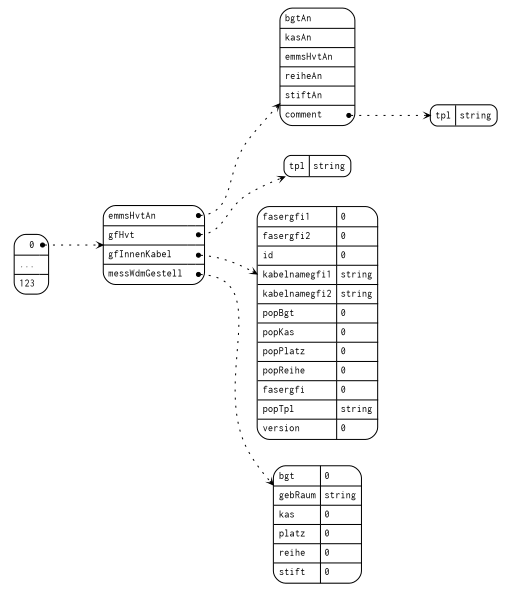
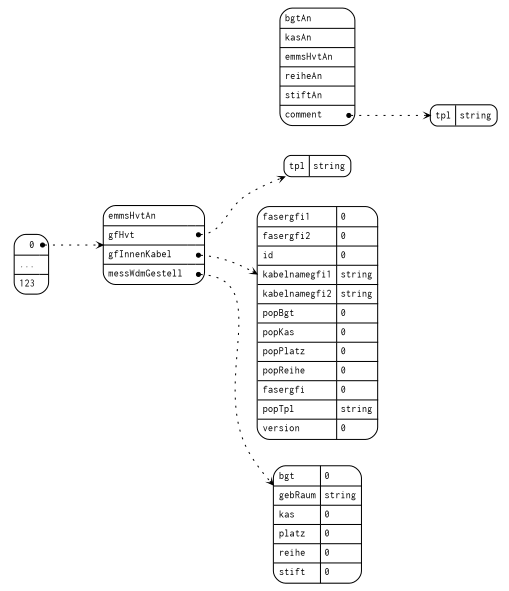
(236, 163) -> none
